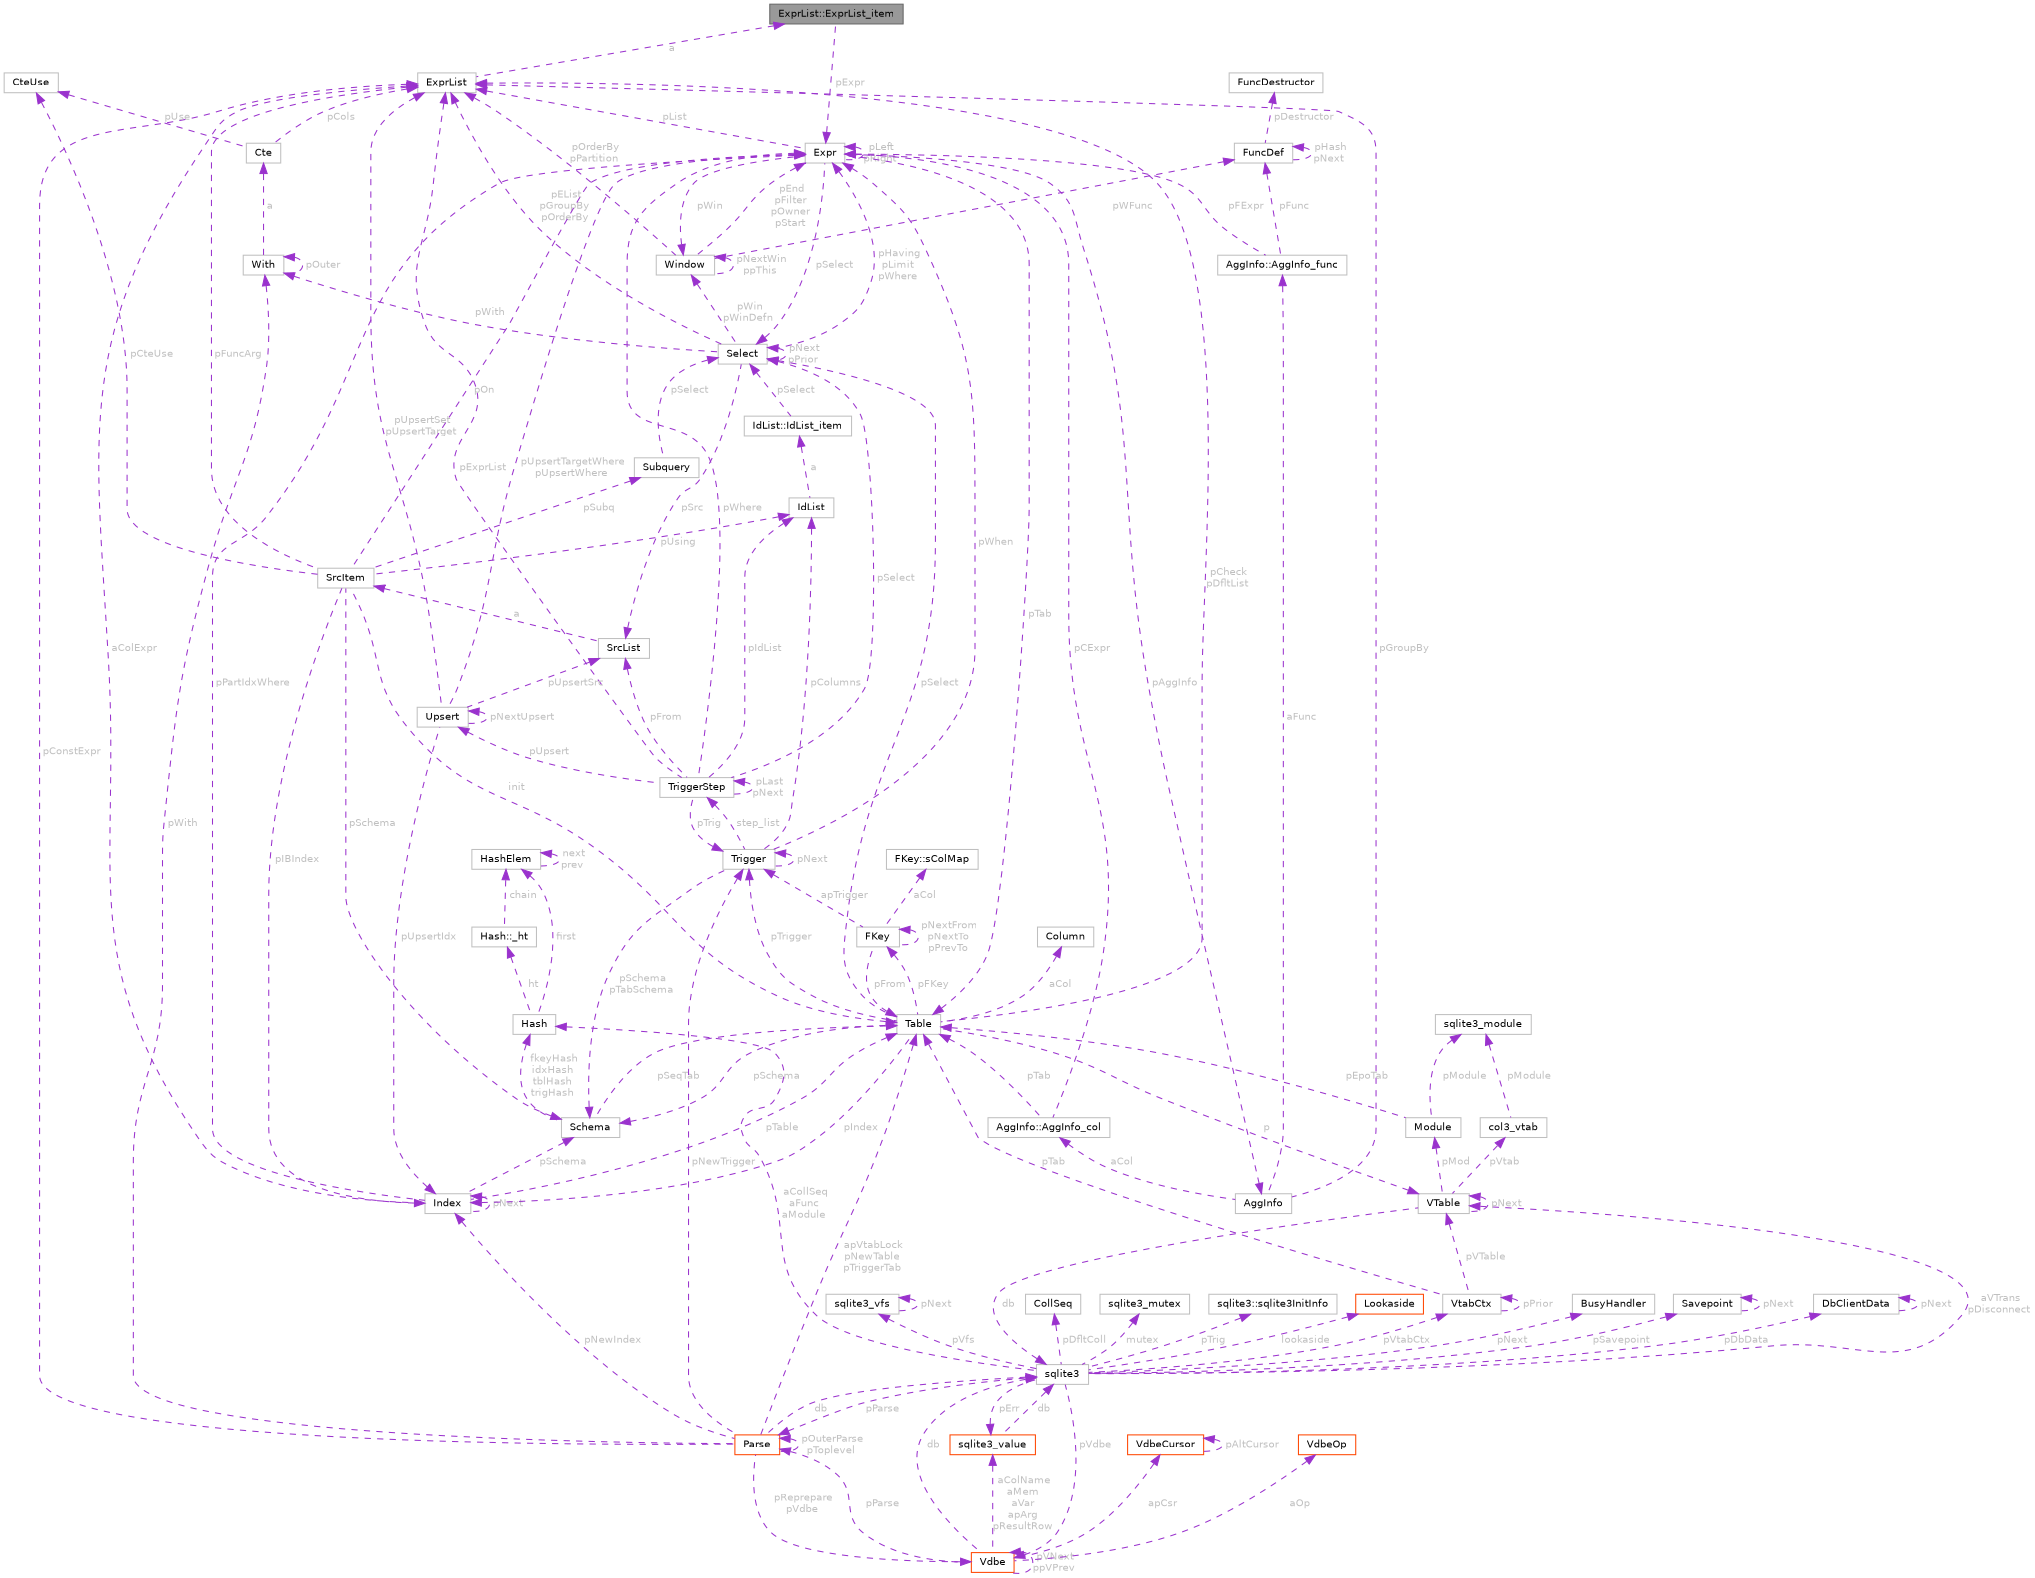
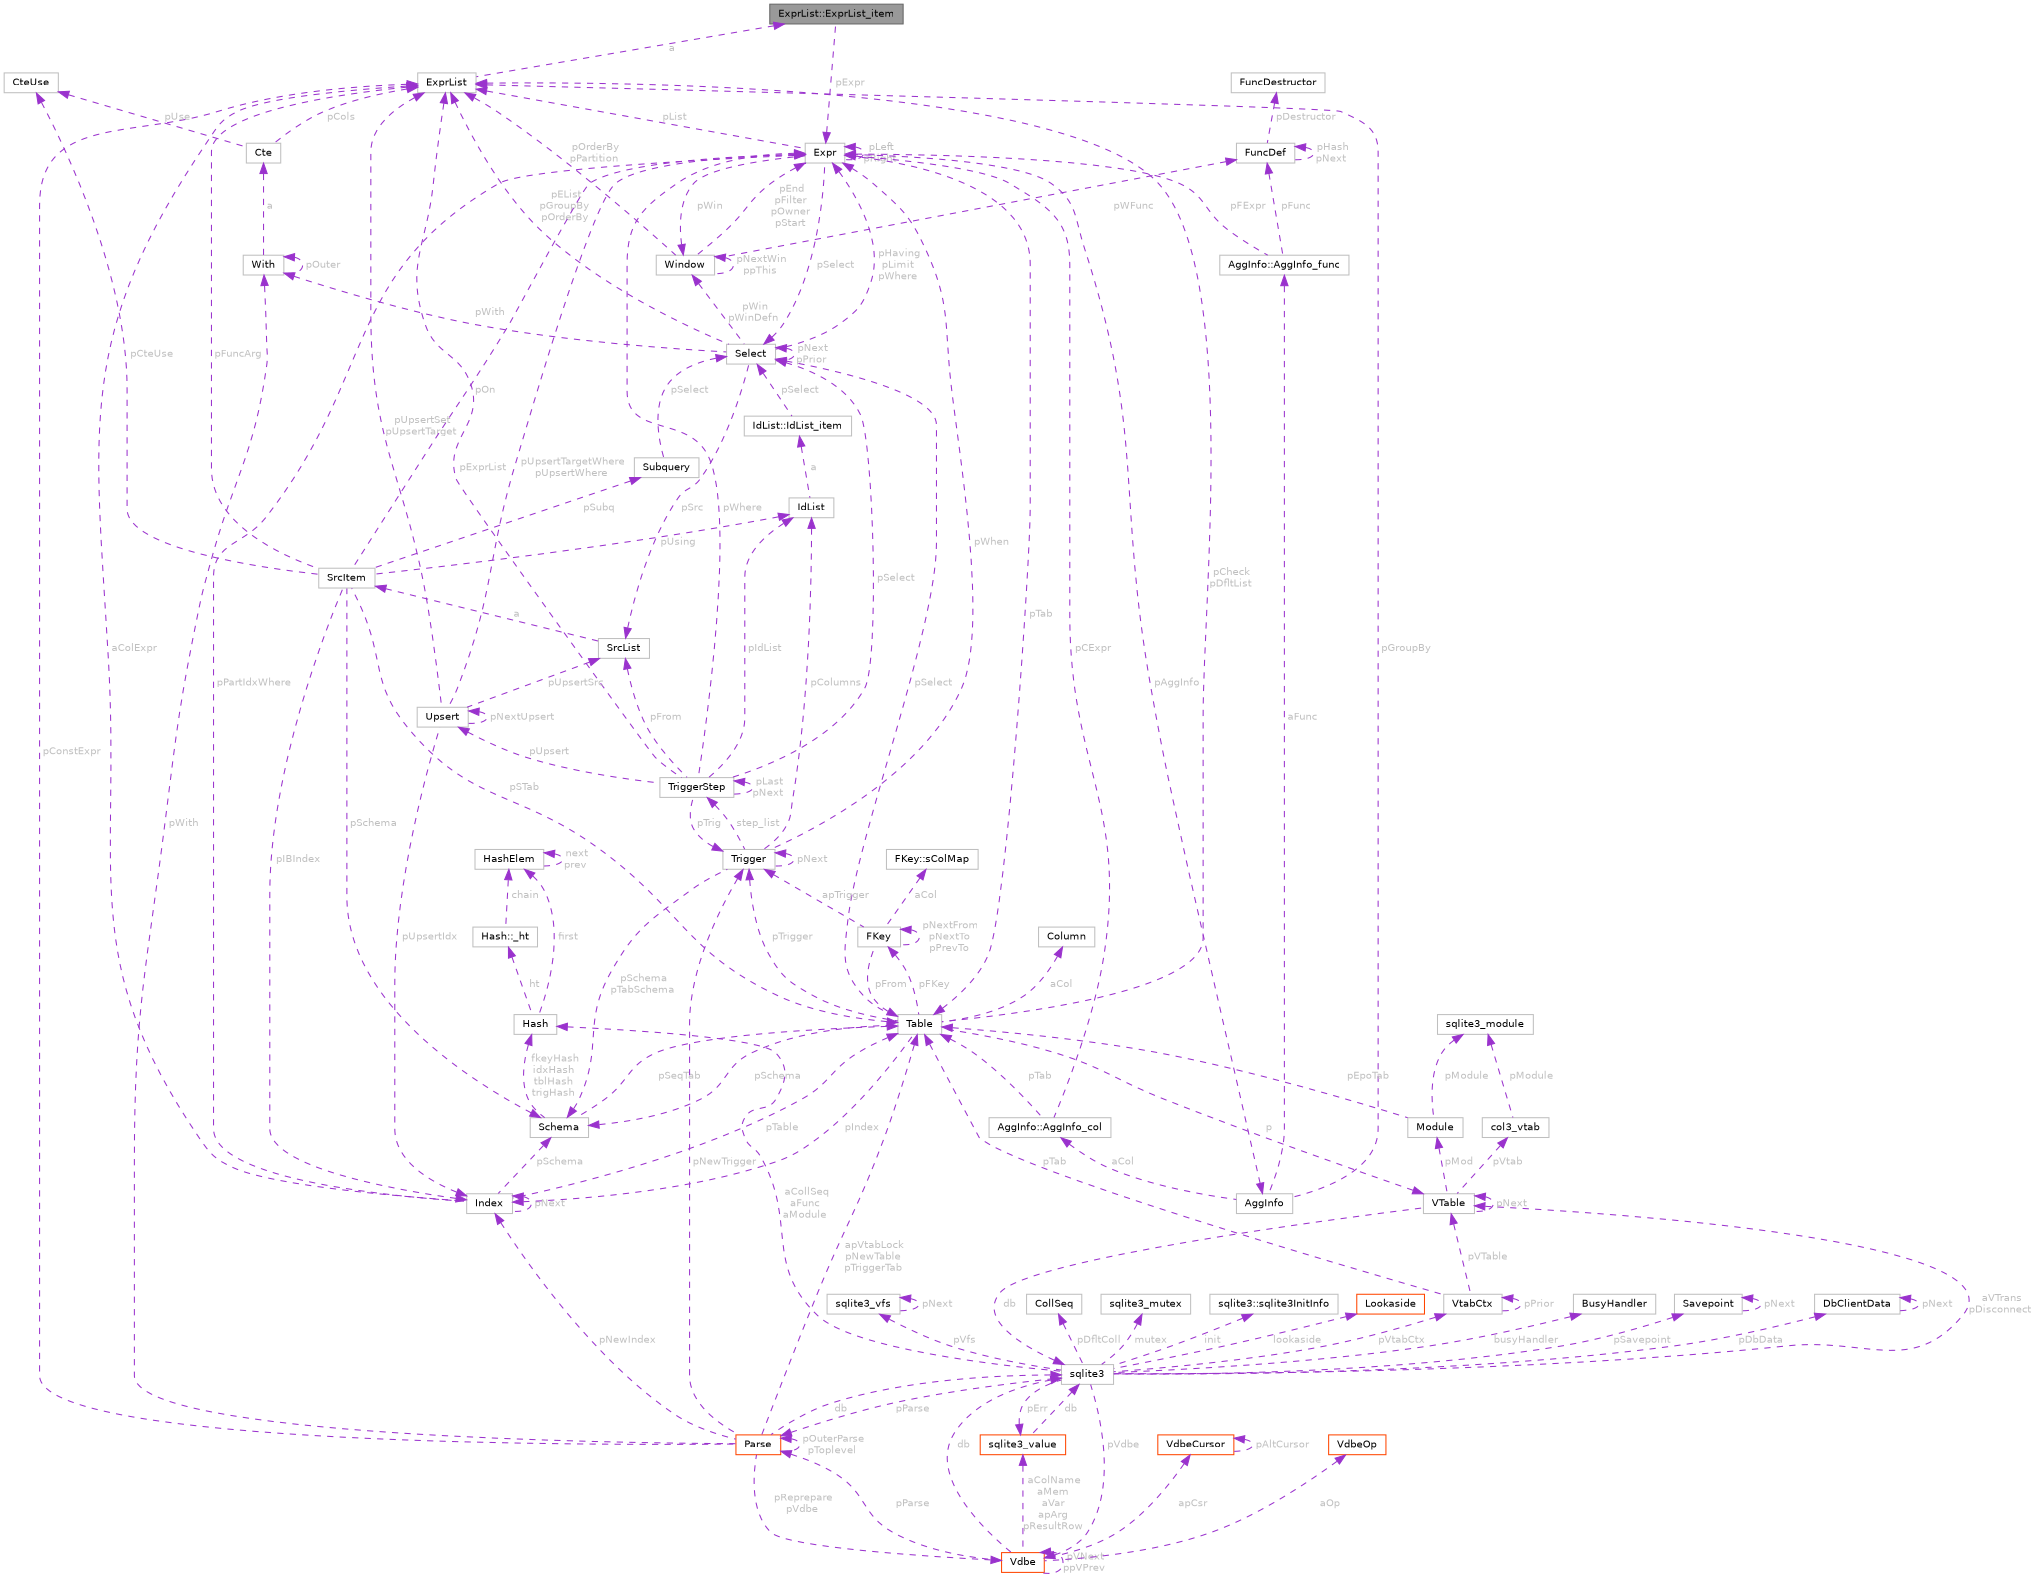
(515, 788) -> (523, 788)
(1212, 1340) -> (1211, 1340)
(1511, 1340) -> (1524, 1340)
